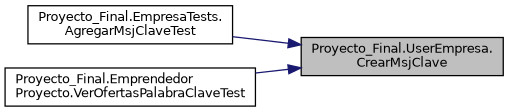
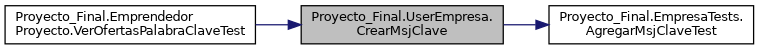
(260, 40) -> (520, 25)
